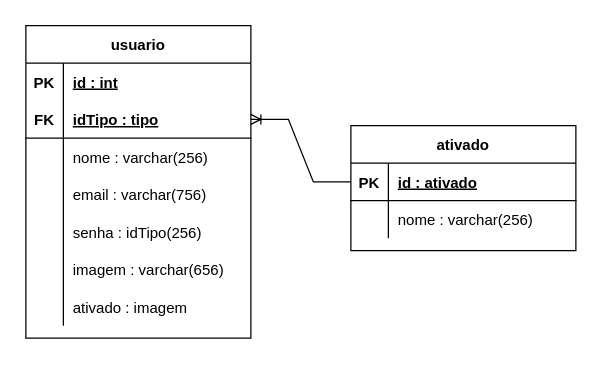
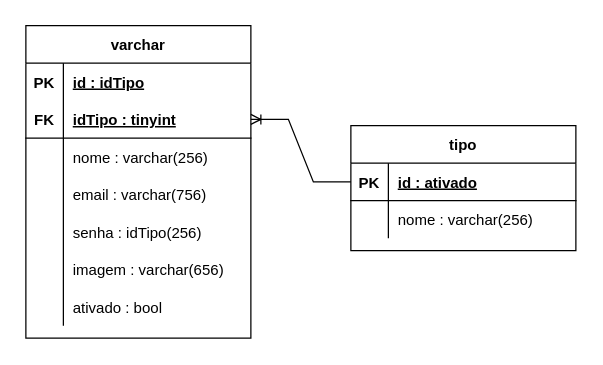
(138, 45) -> (138, 45)
(96, 83) -> (107, 83)
(115, 120) -> (126, 120)
(463, 145) -> (463, 145)
(130, 308) -> (122, 308)
